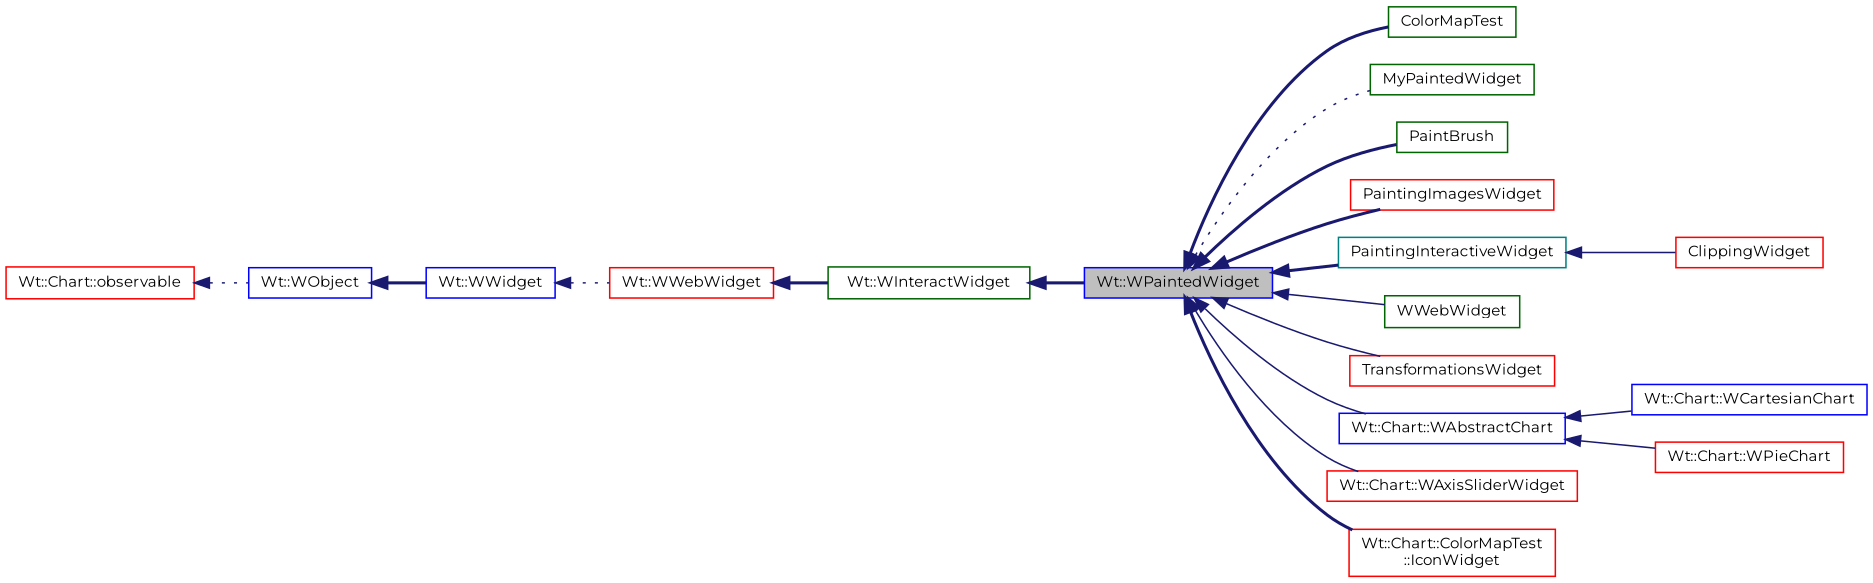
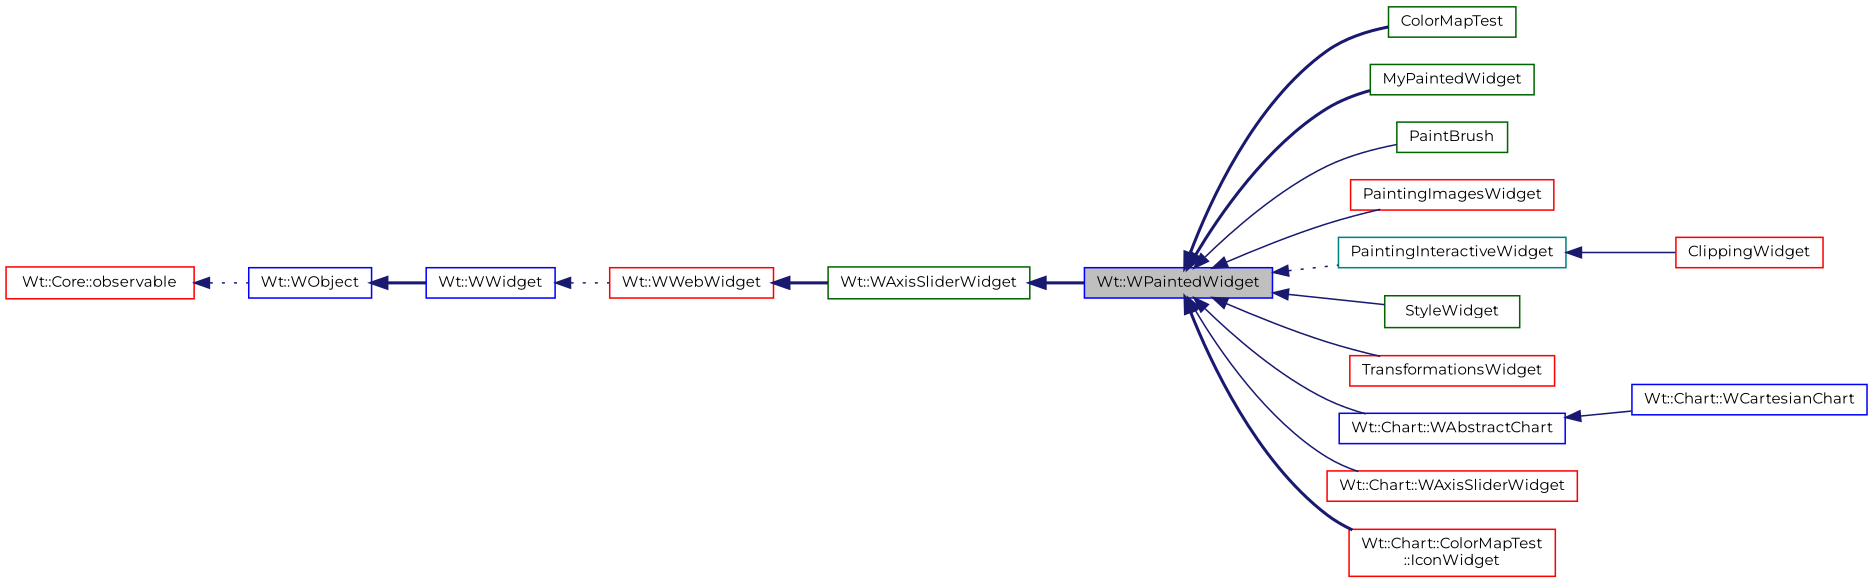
(1269, 157) -> (1269, 157)
(1292, 186) -> (1292, 186)
(1302, 232) -> (1302, 232)
(1313, 268) -> (1313, 268)
(100, 283) -> (100, 283)
(929, 283) -> (929, 283)
(1452, 312) -> (1452, 312)
(1749, 457) -> none
